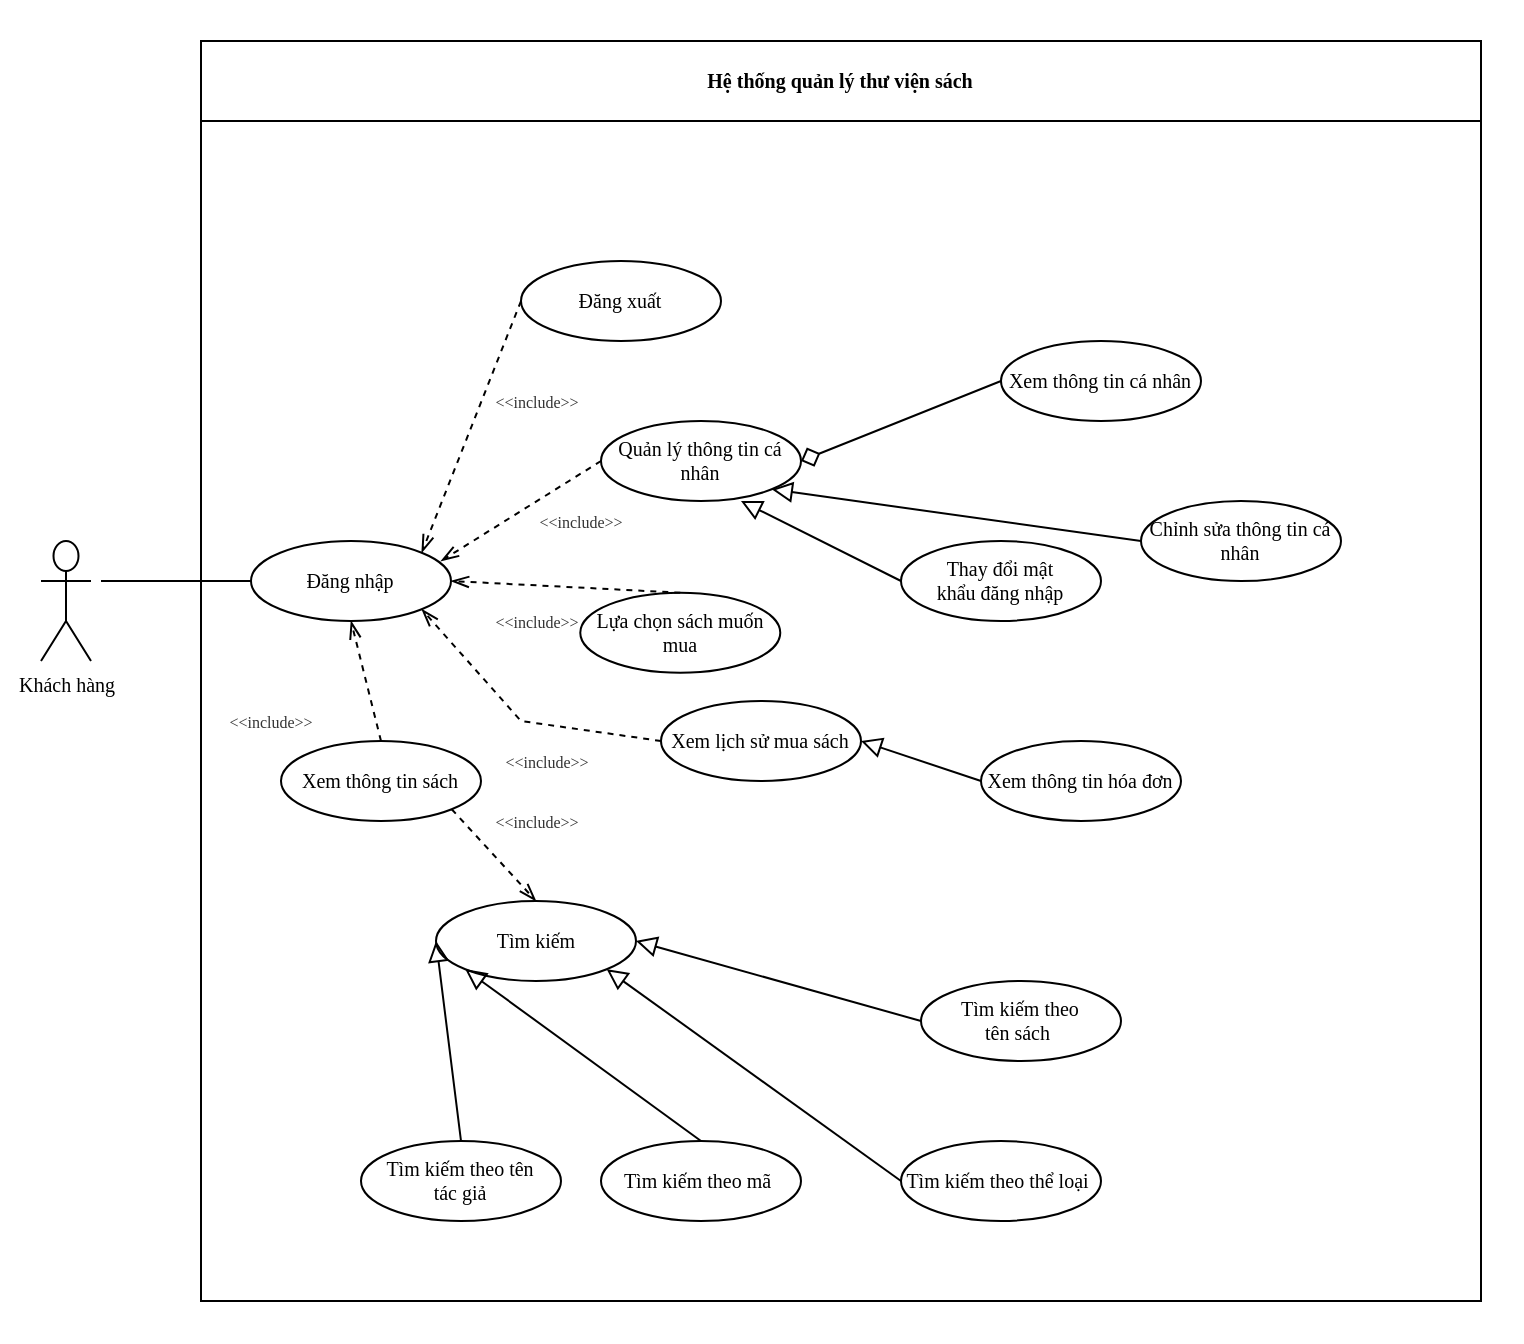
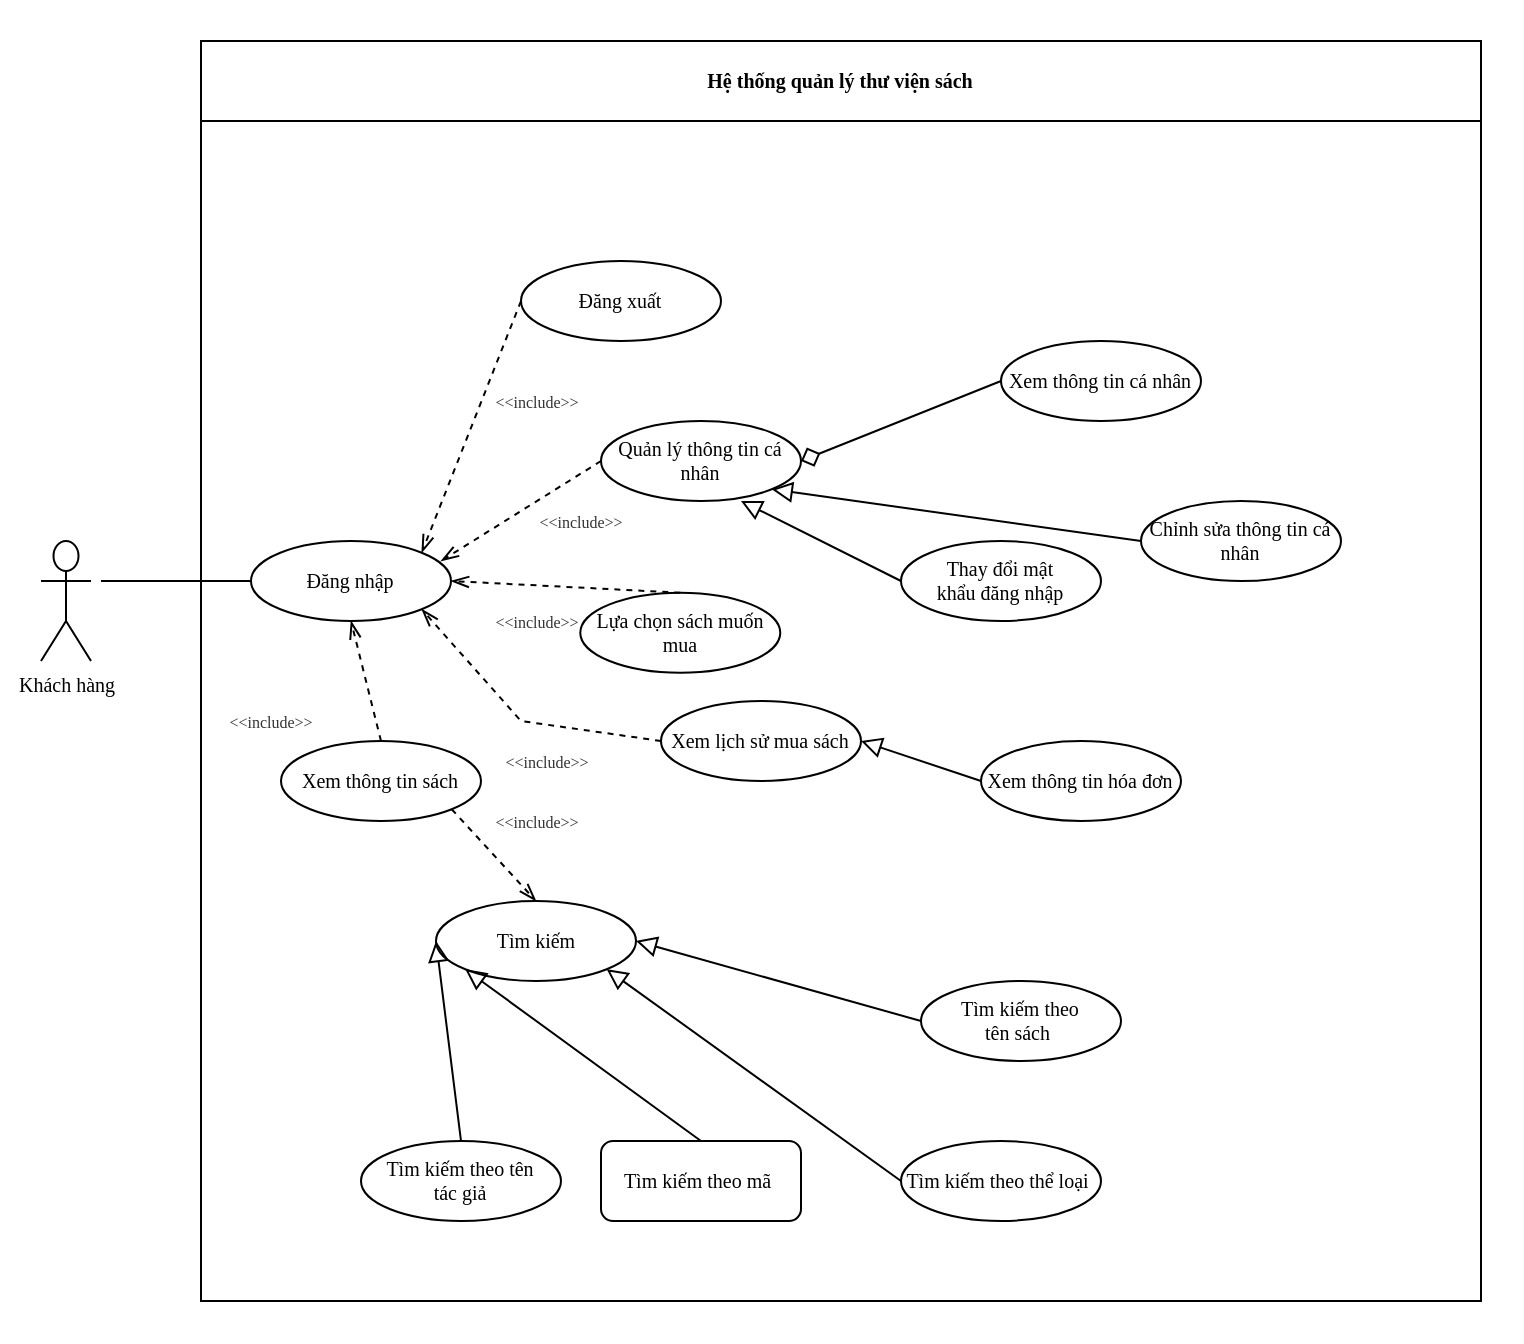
(701, 1181) -> (701, 1181)
